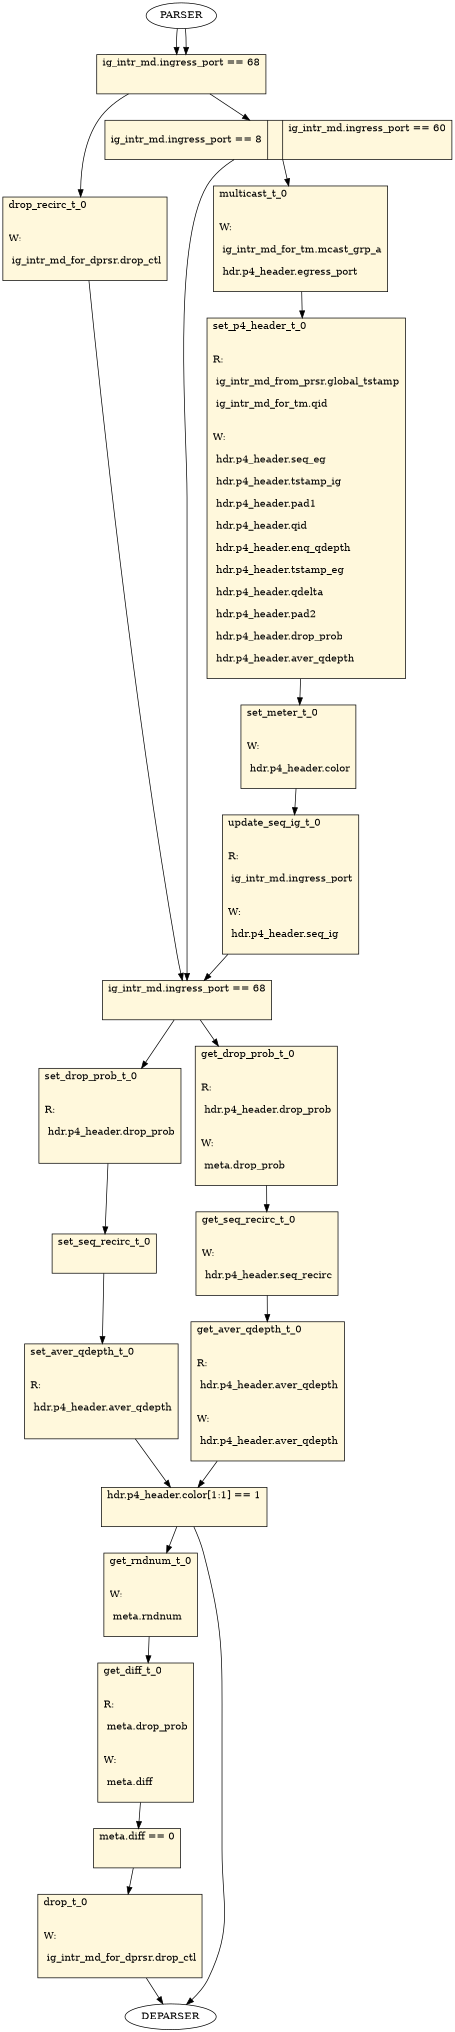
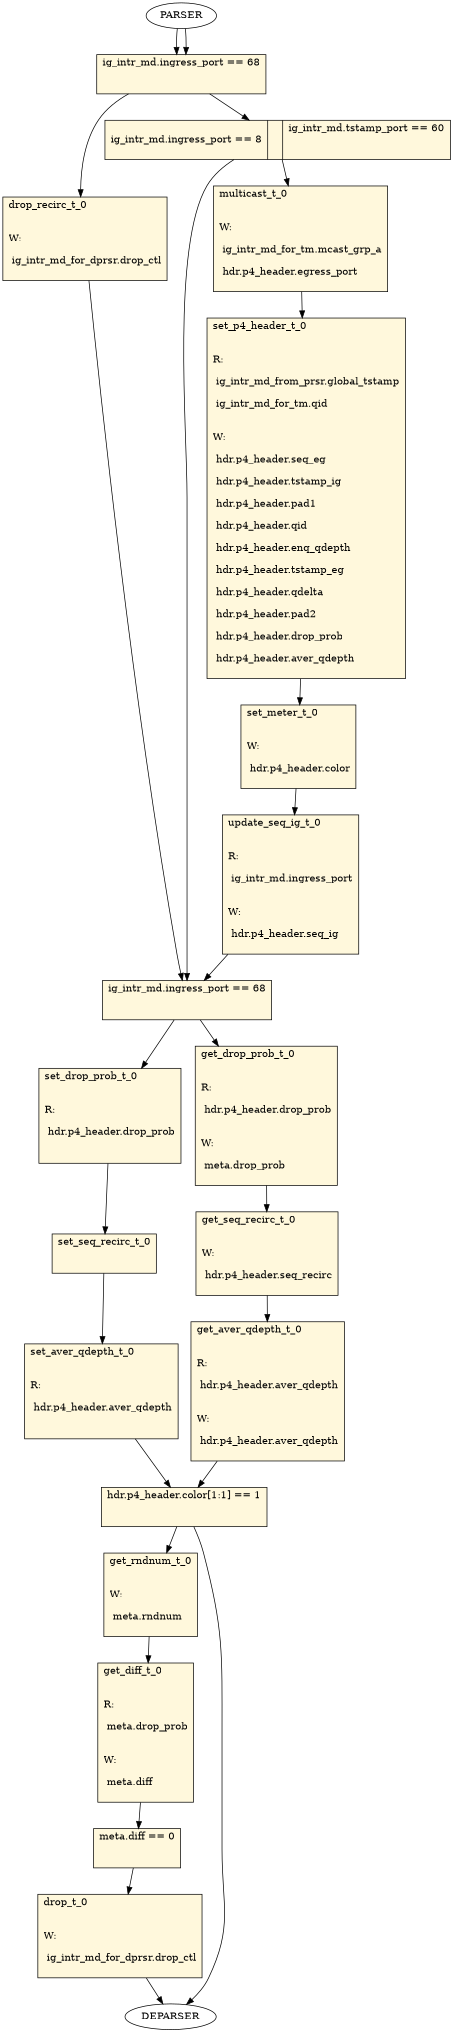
(367, 128) -> (367, 128)
